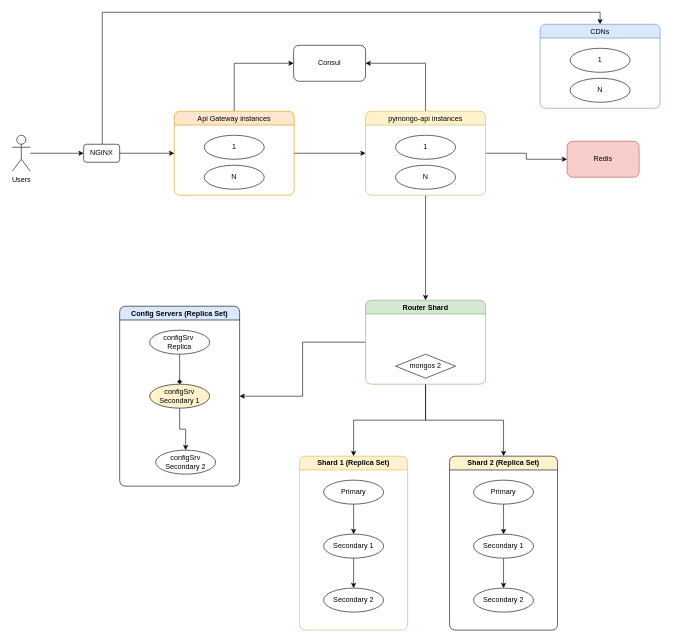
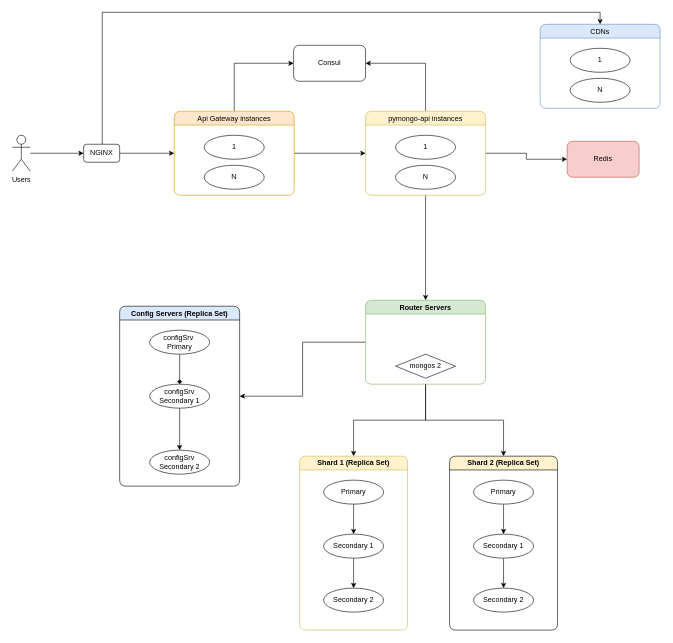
(426, 308) -> (426, 308)
(180, 342) -> (180, 342)
(180, 396) -> (180, 396)
(186, 462) -> (180, 462)
